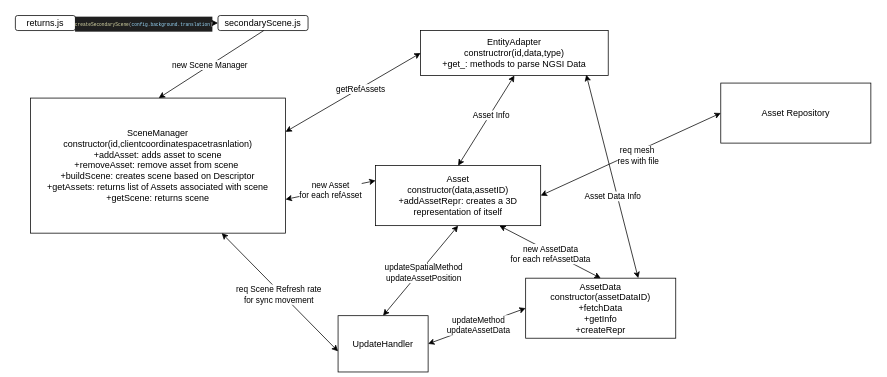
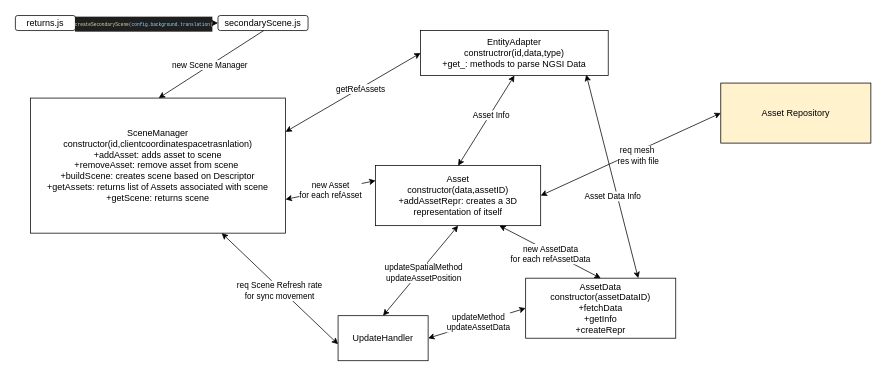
(795, 113) -> (795, 113)
(383, 344) -> (383, 338)
